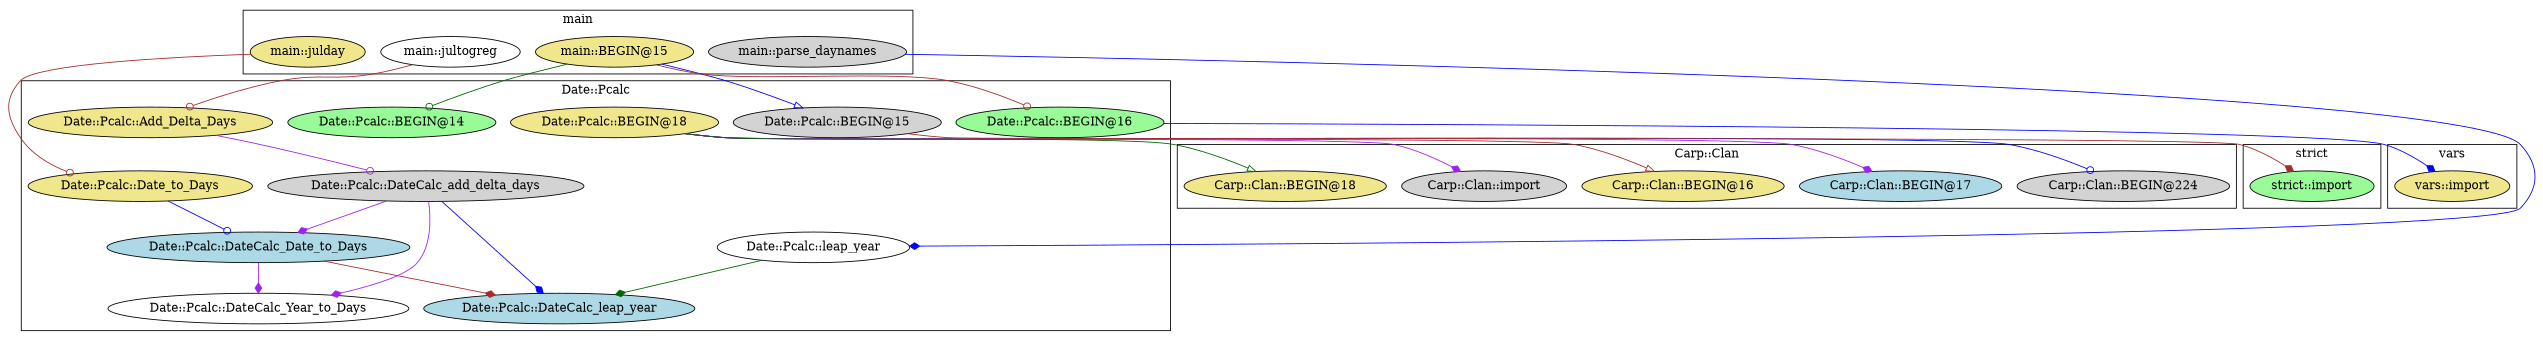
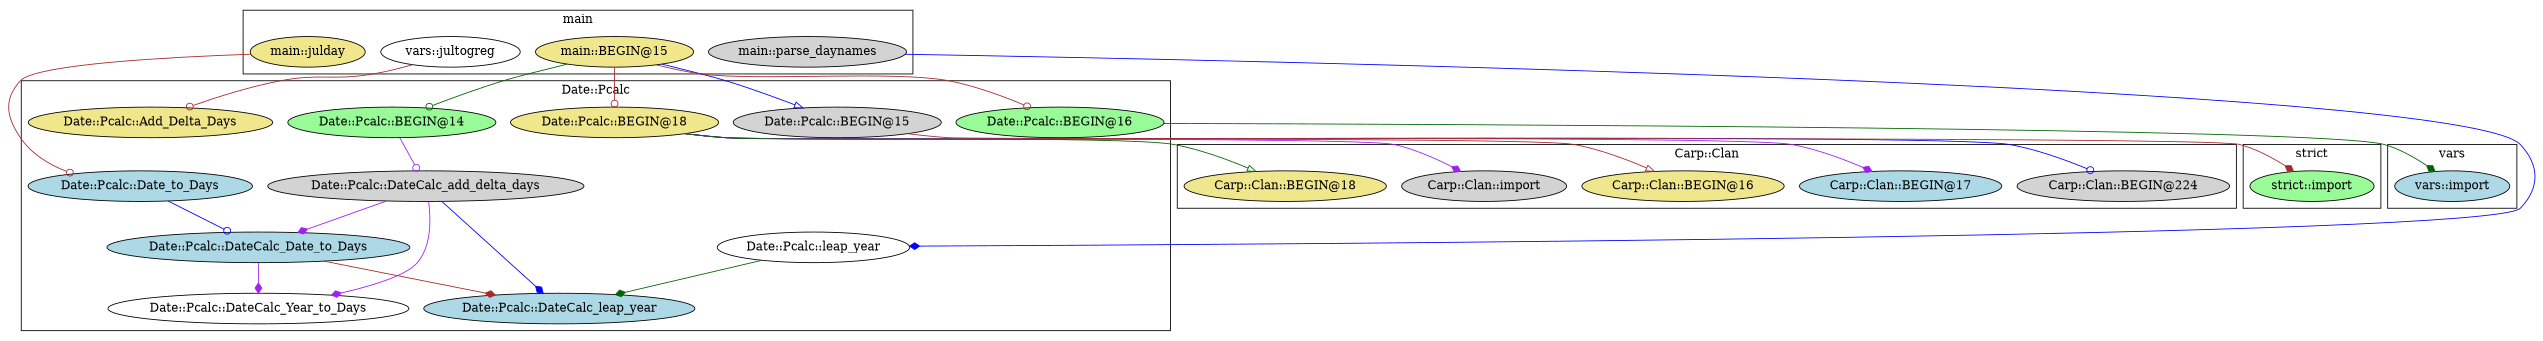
(451, 52) -> (451, 52)
none -> (615, 86)
(1798, 127) -> (1798, 127)
(292, 152) -> (407, 151)
(140, 186) -> (140, 186)
(2452, 186) -> (2452, 186)
